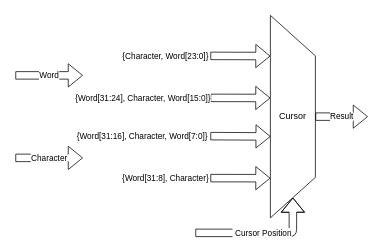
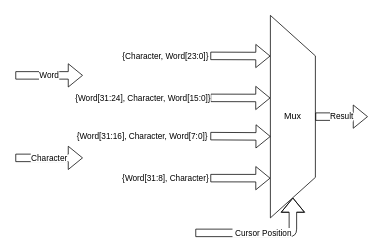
(293, 117) -> (293, 117)
